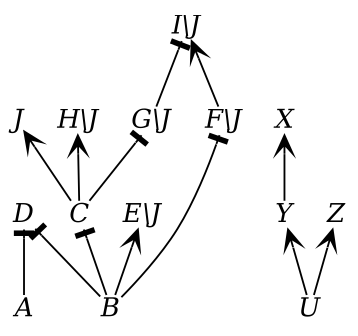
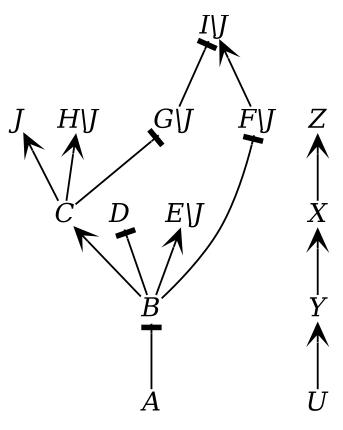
(24, 267) -> (151, 361)
(97, 267) -> (114, 269)
(321, 271) -> (318, 177)
